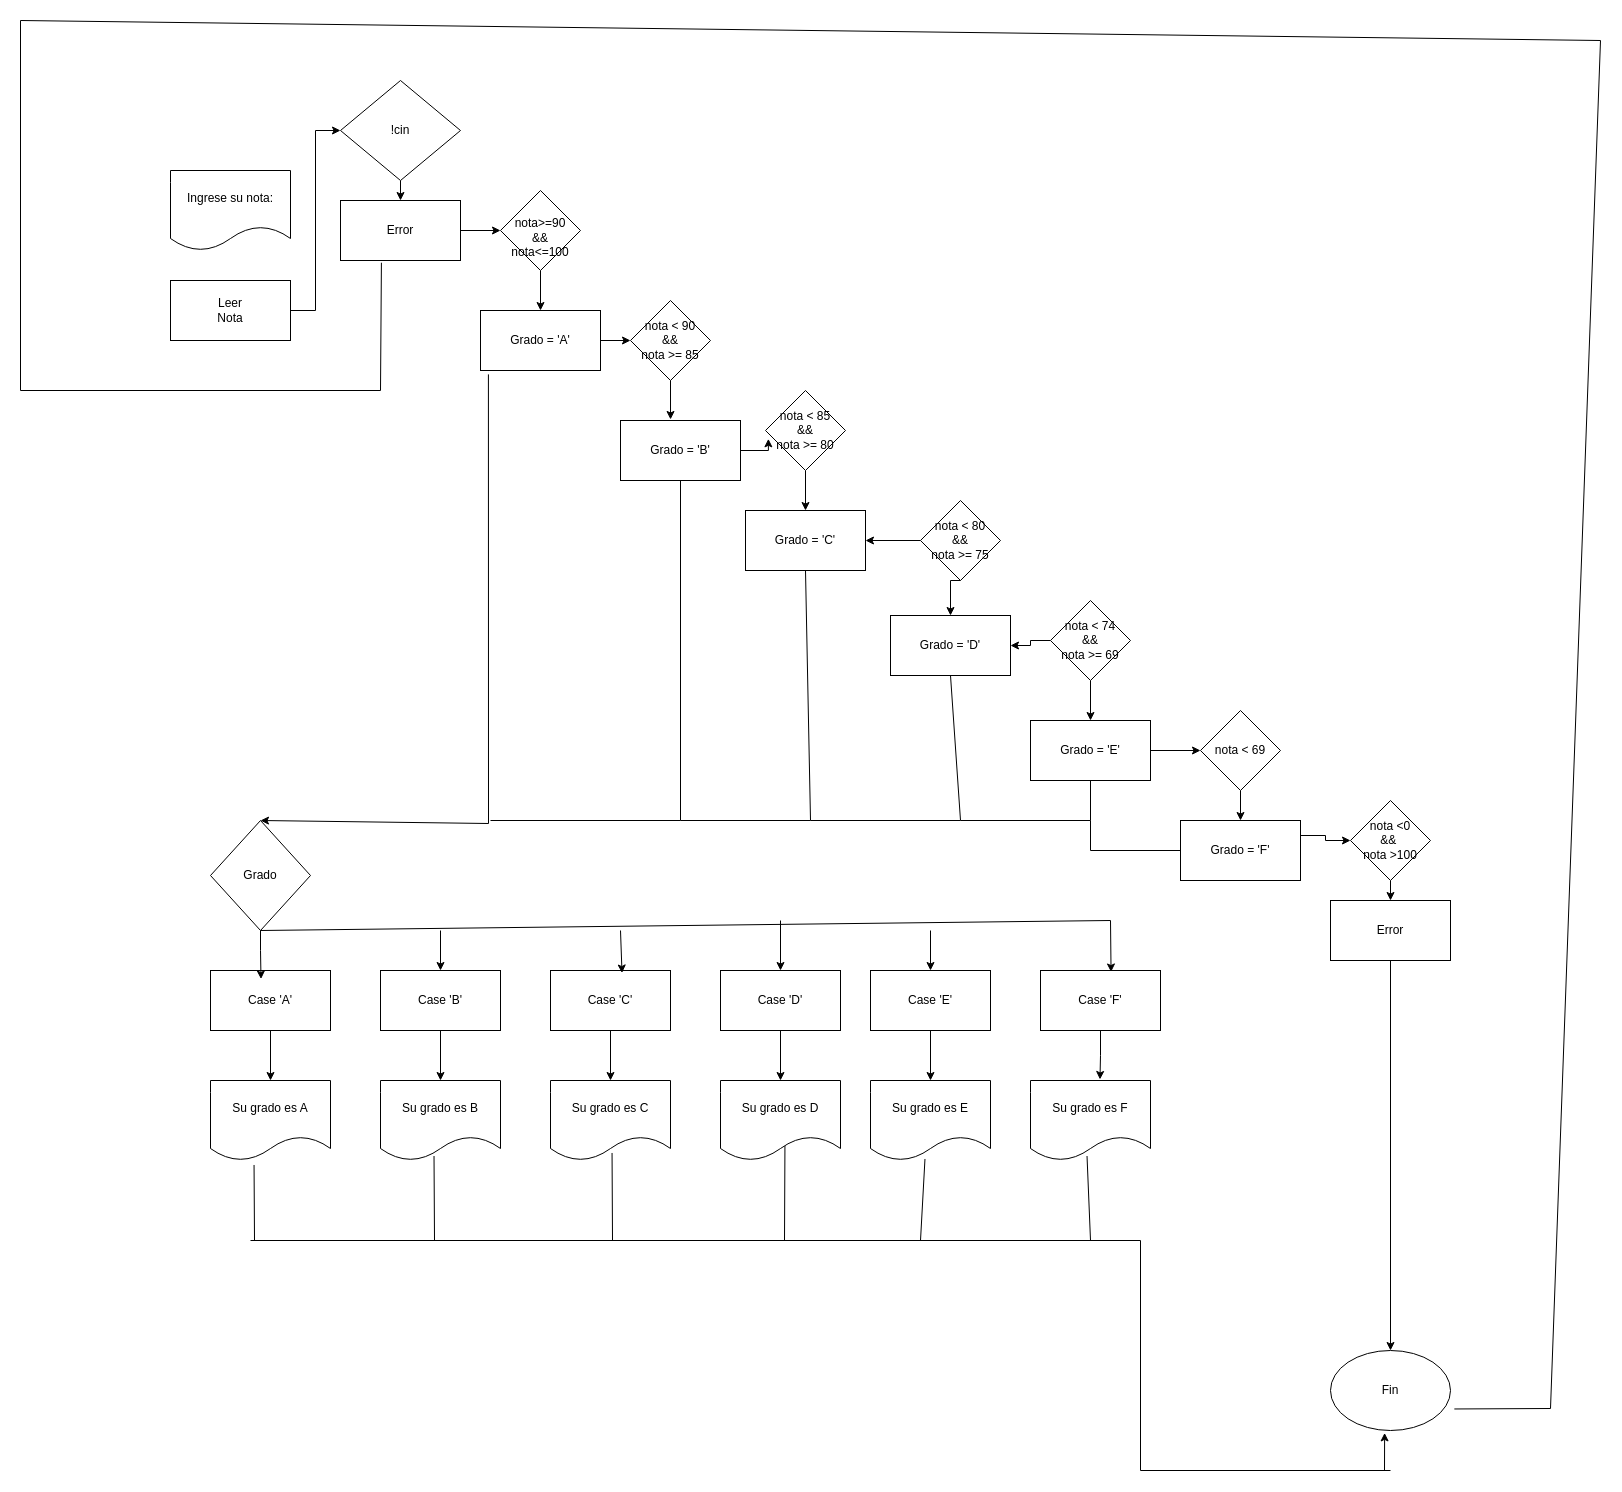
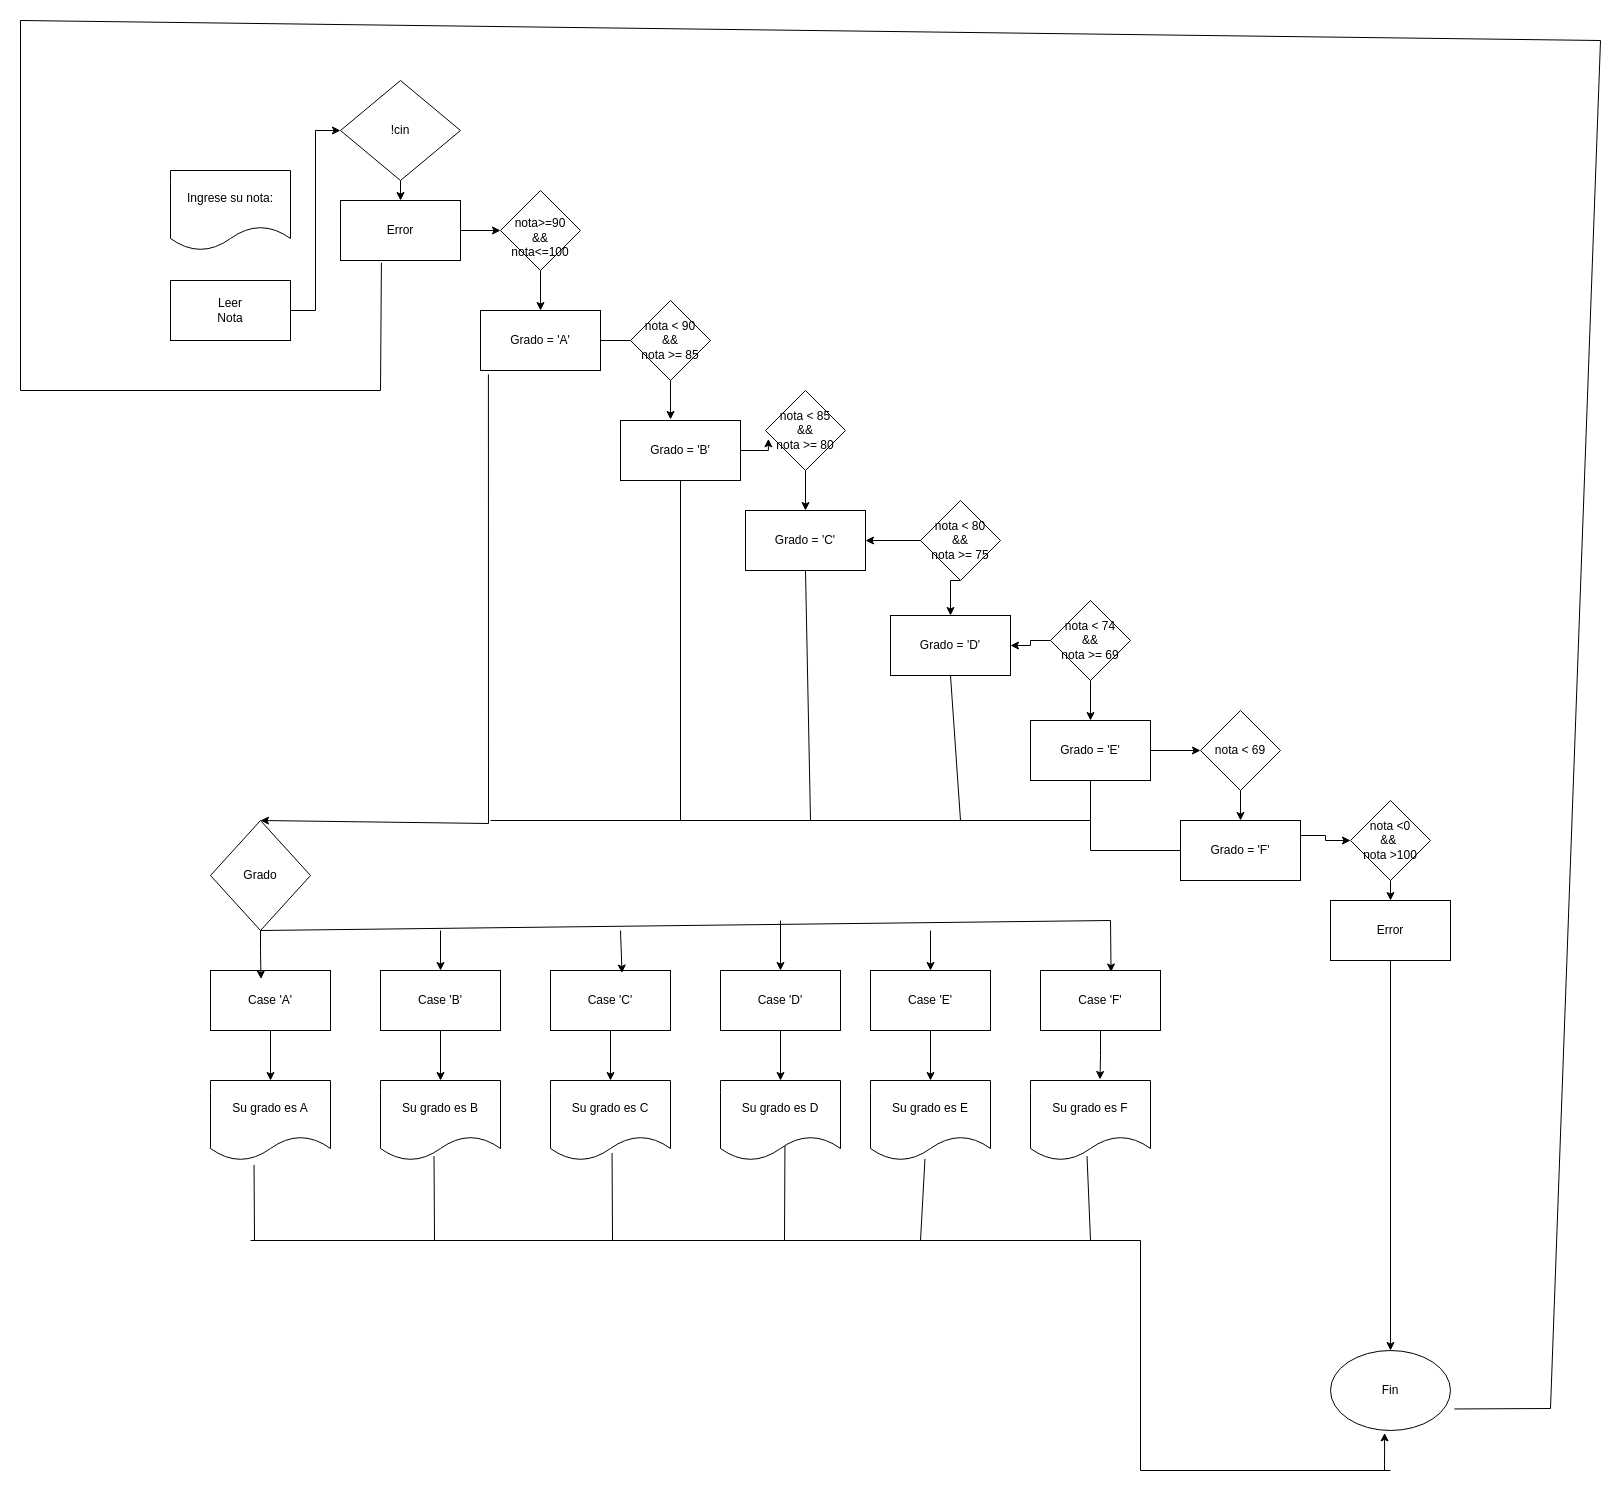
(622, 341) -> (625, 341)
